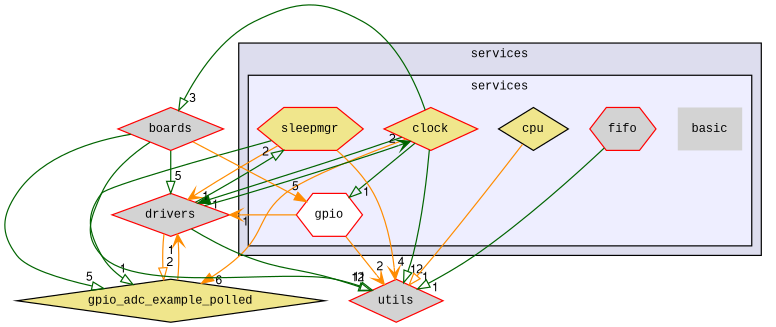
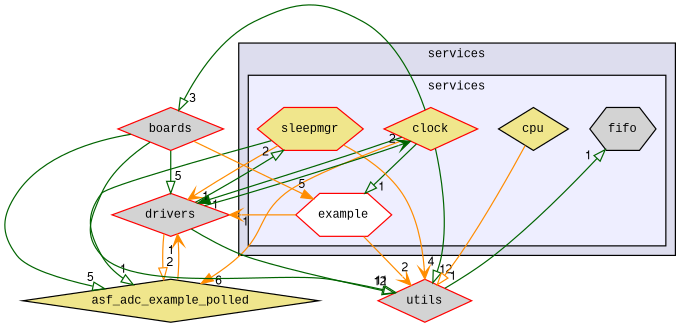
(623, 129) -> (623, 129)
(710, 129) -> none
(329, 215) -> (344, 215)
(520, 221) -> (525, 229)
(171, 301) -> (171, 301)
